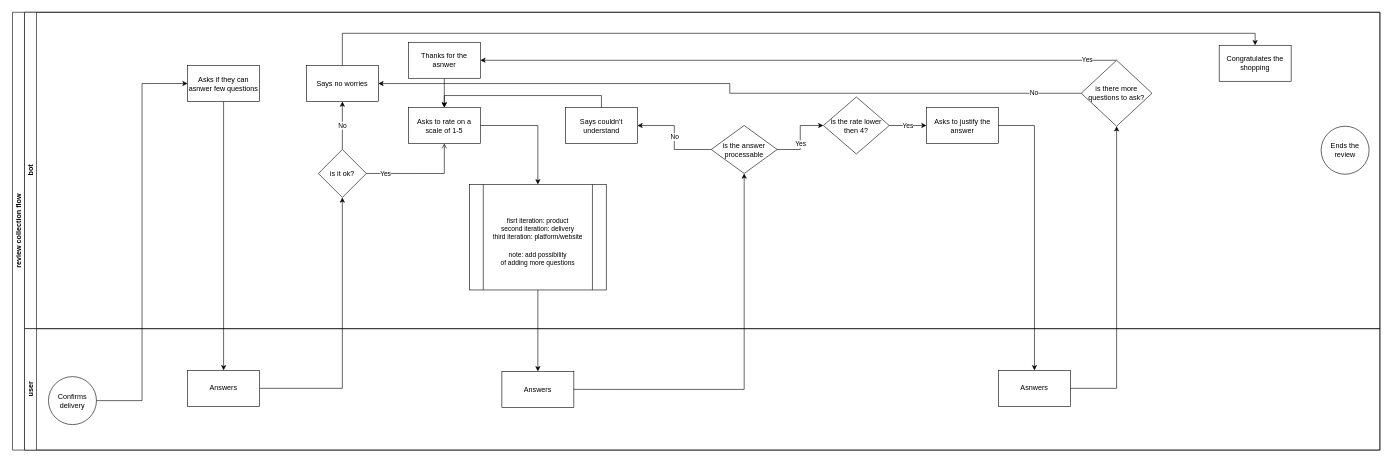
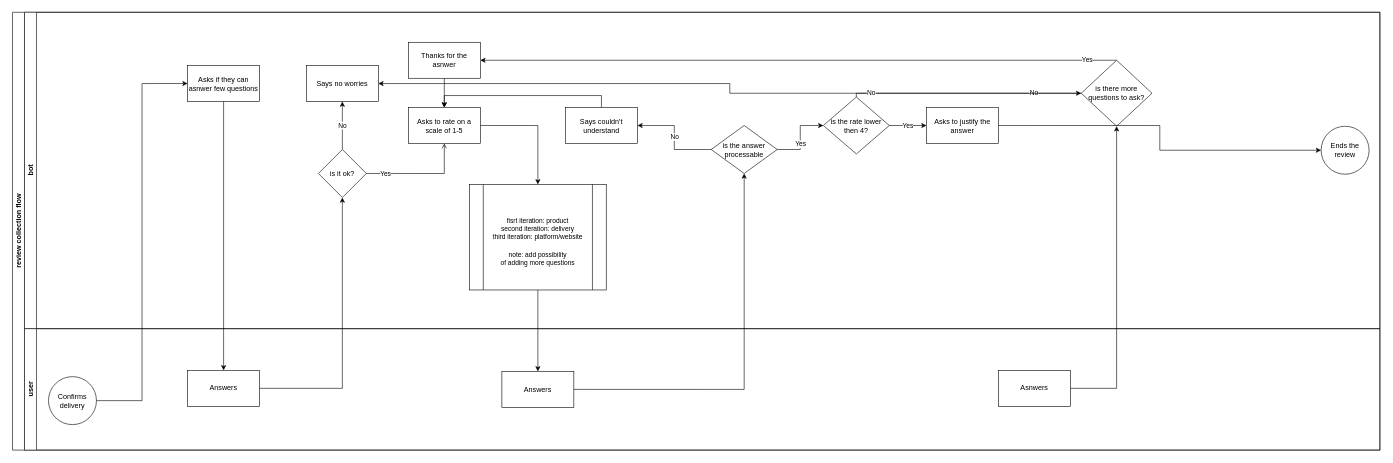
(342, 48) -> none
(1256, 63) -> none
none -> (857, 96)
(1035, 245) -> (1096, 126)
